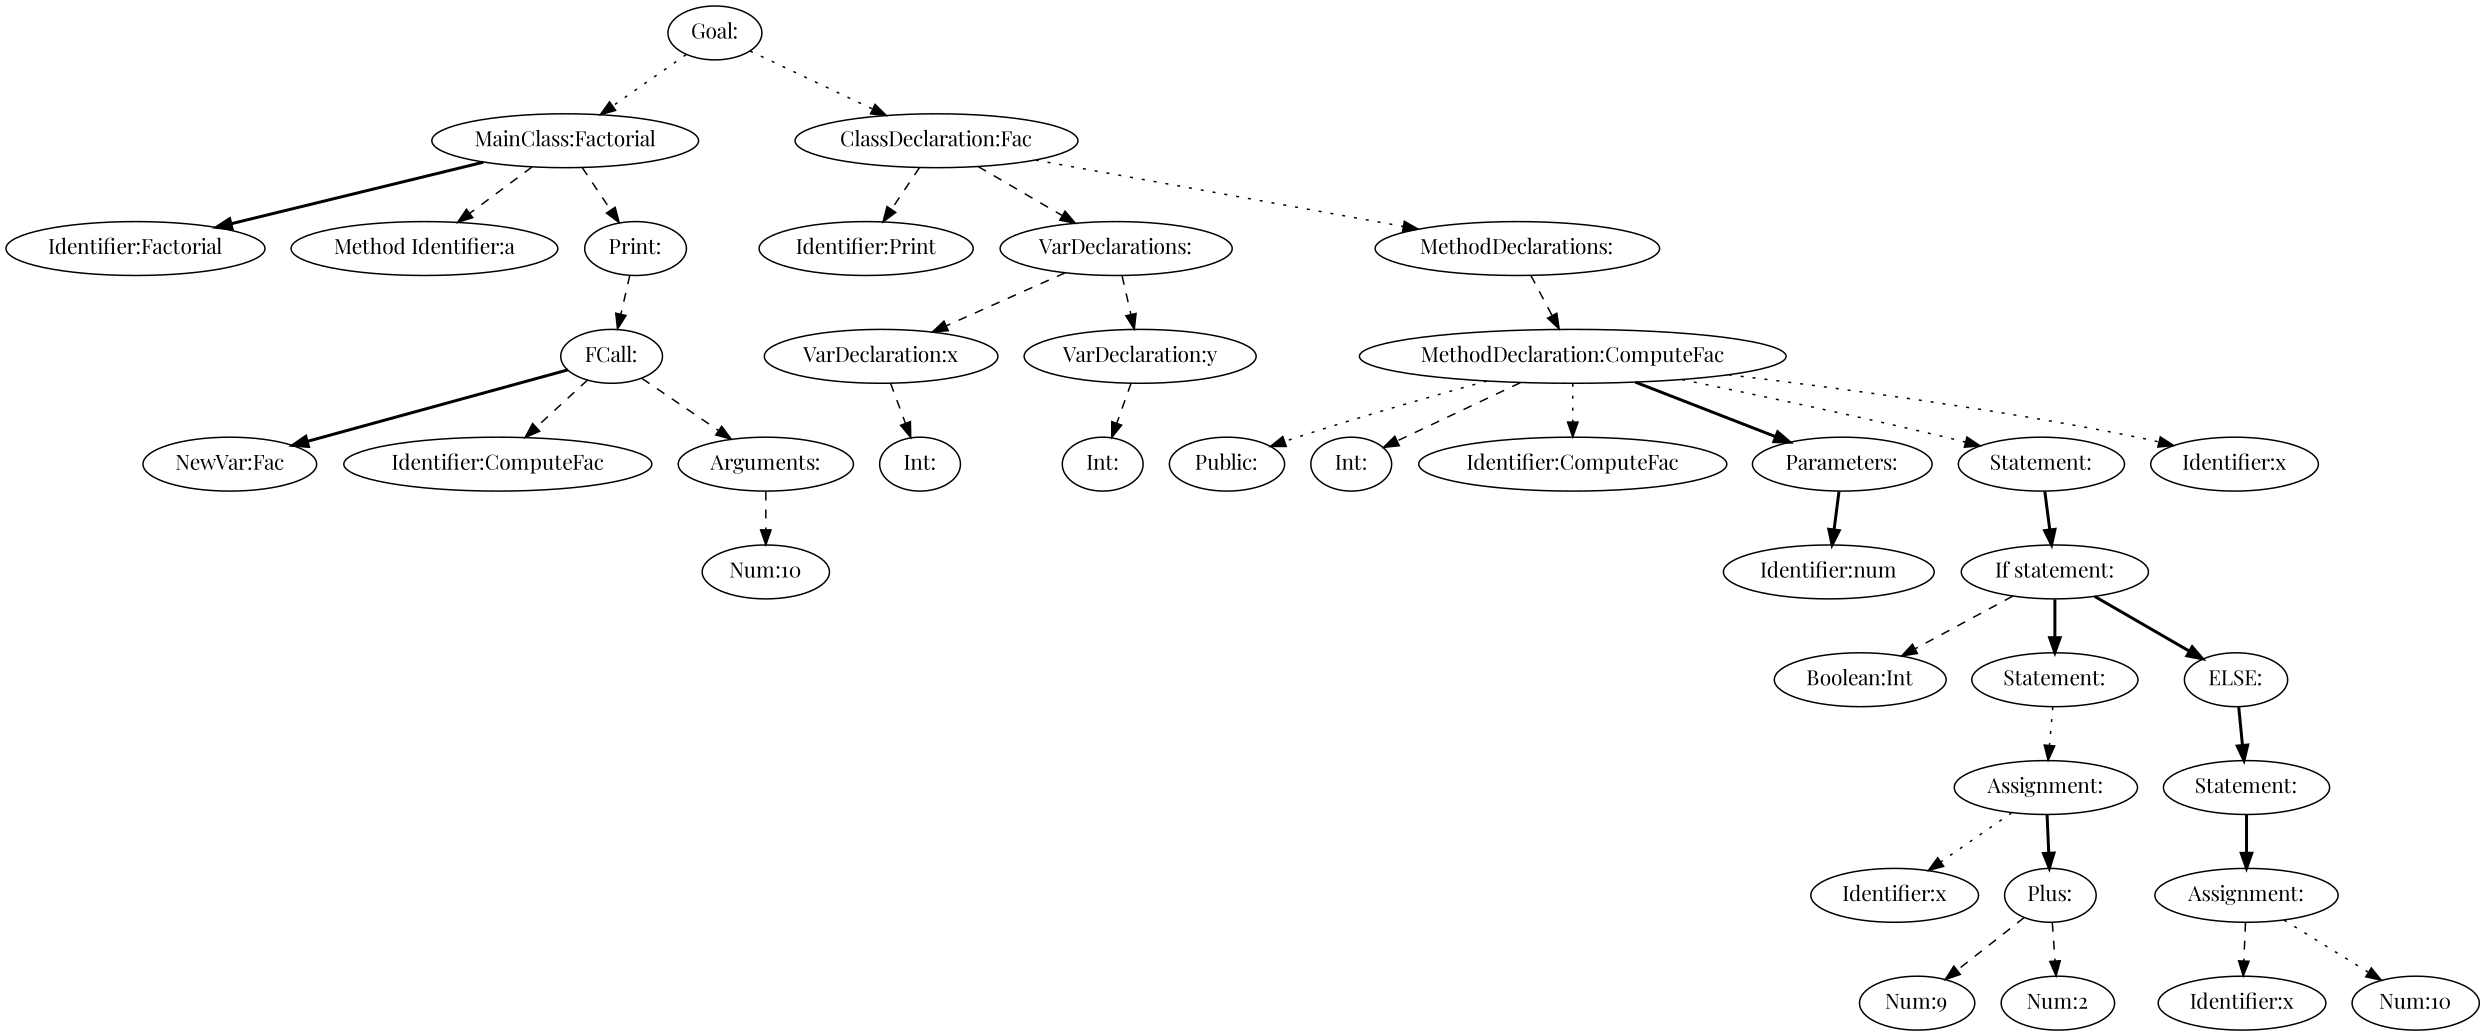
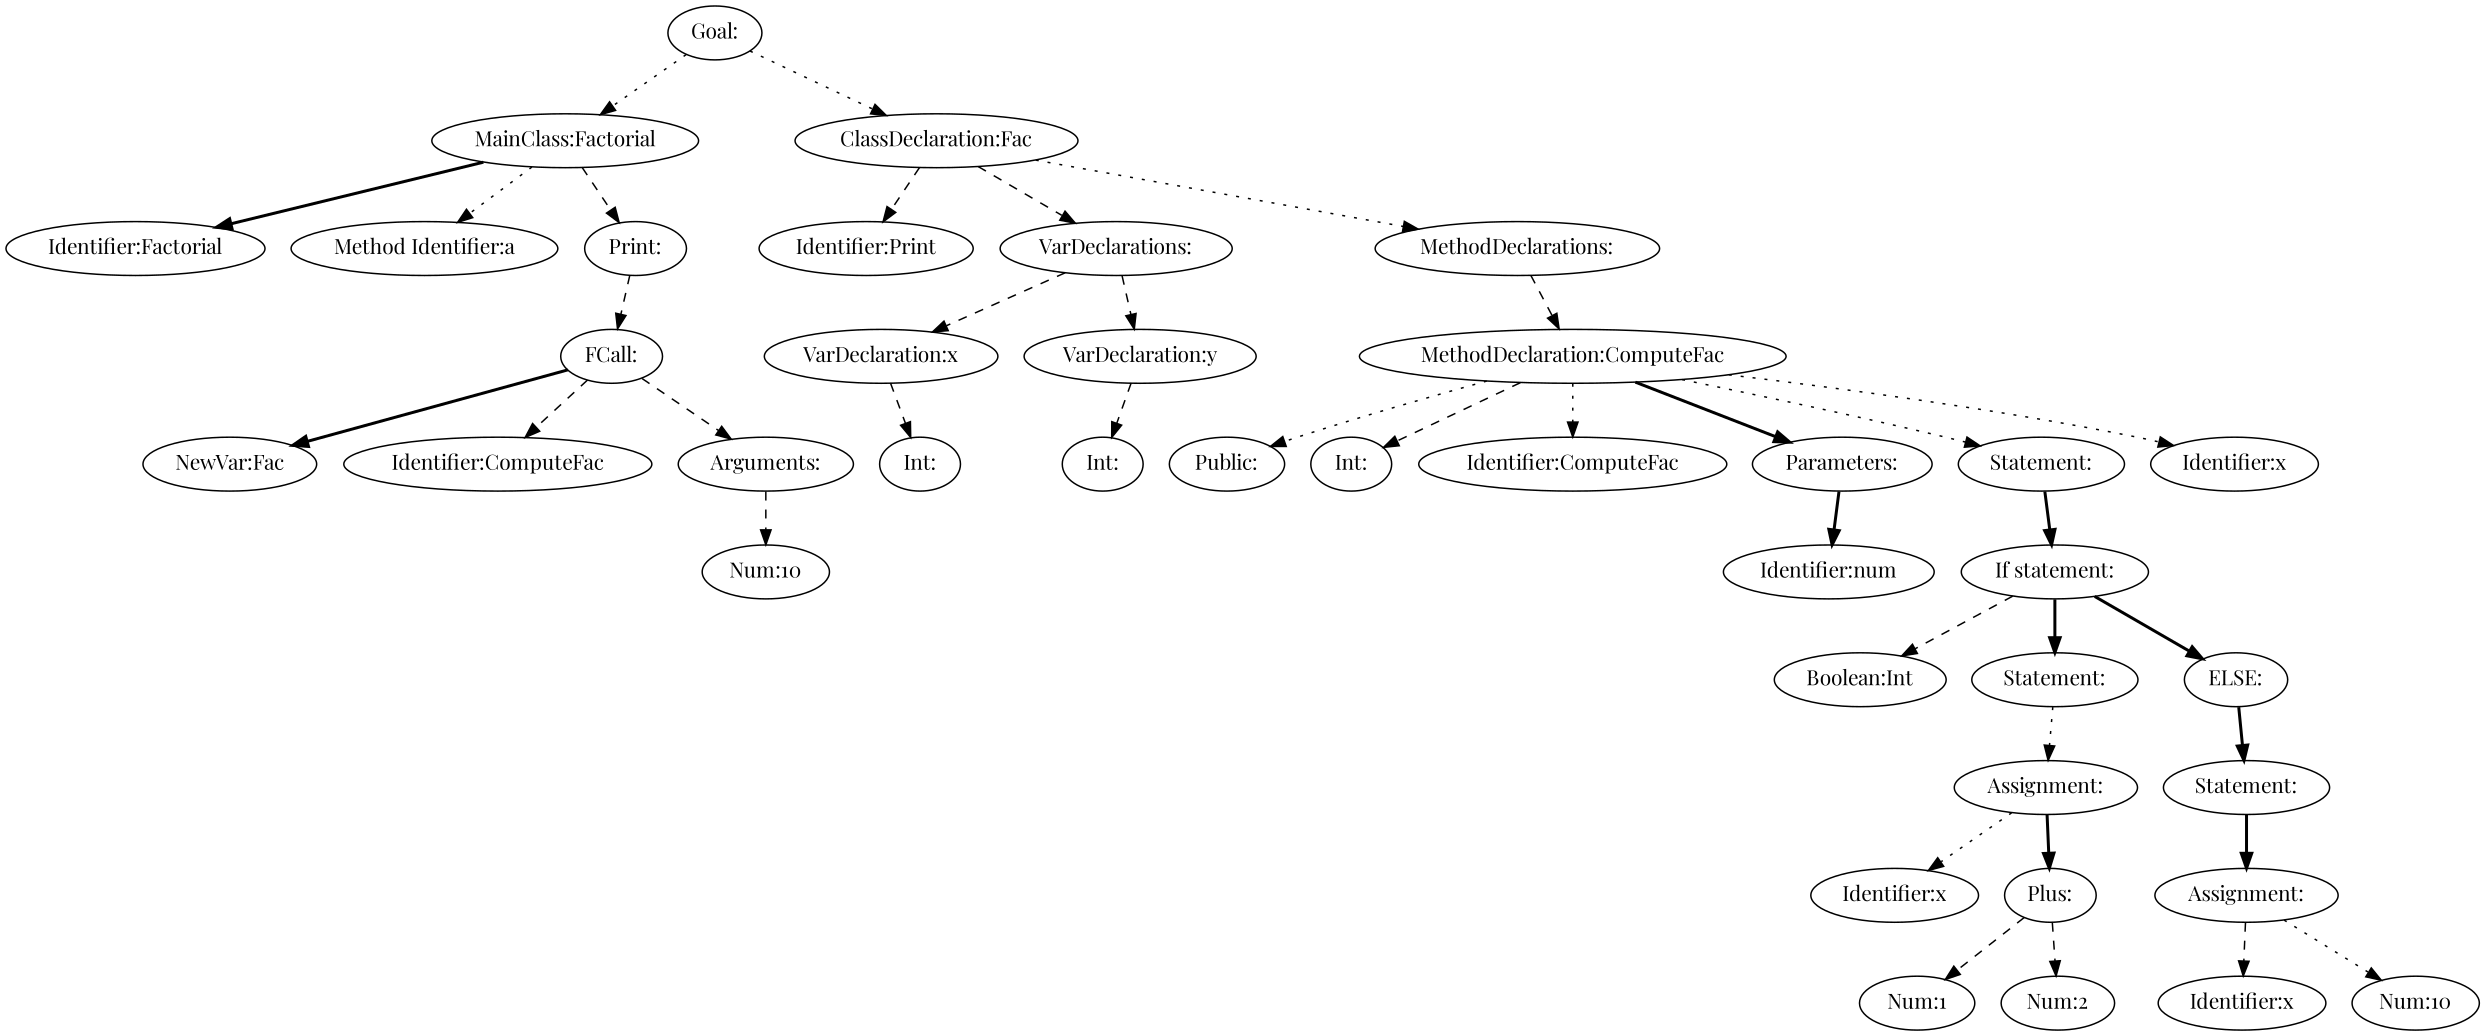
(501, 190) -> (501, 190)
(1917, 1003) -> (1917, 1003)
